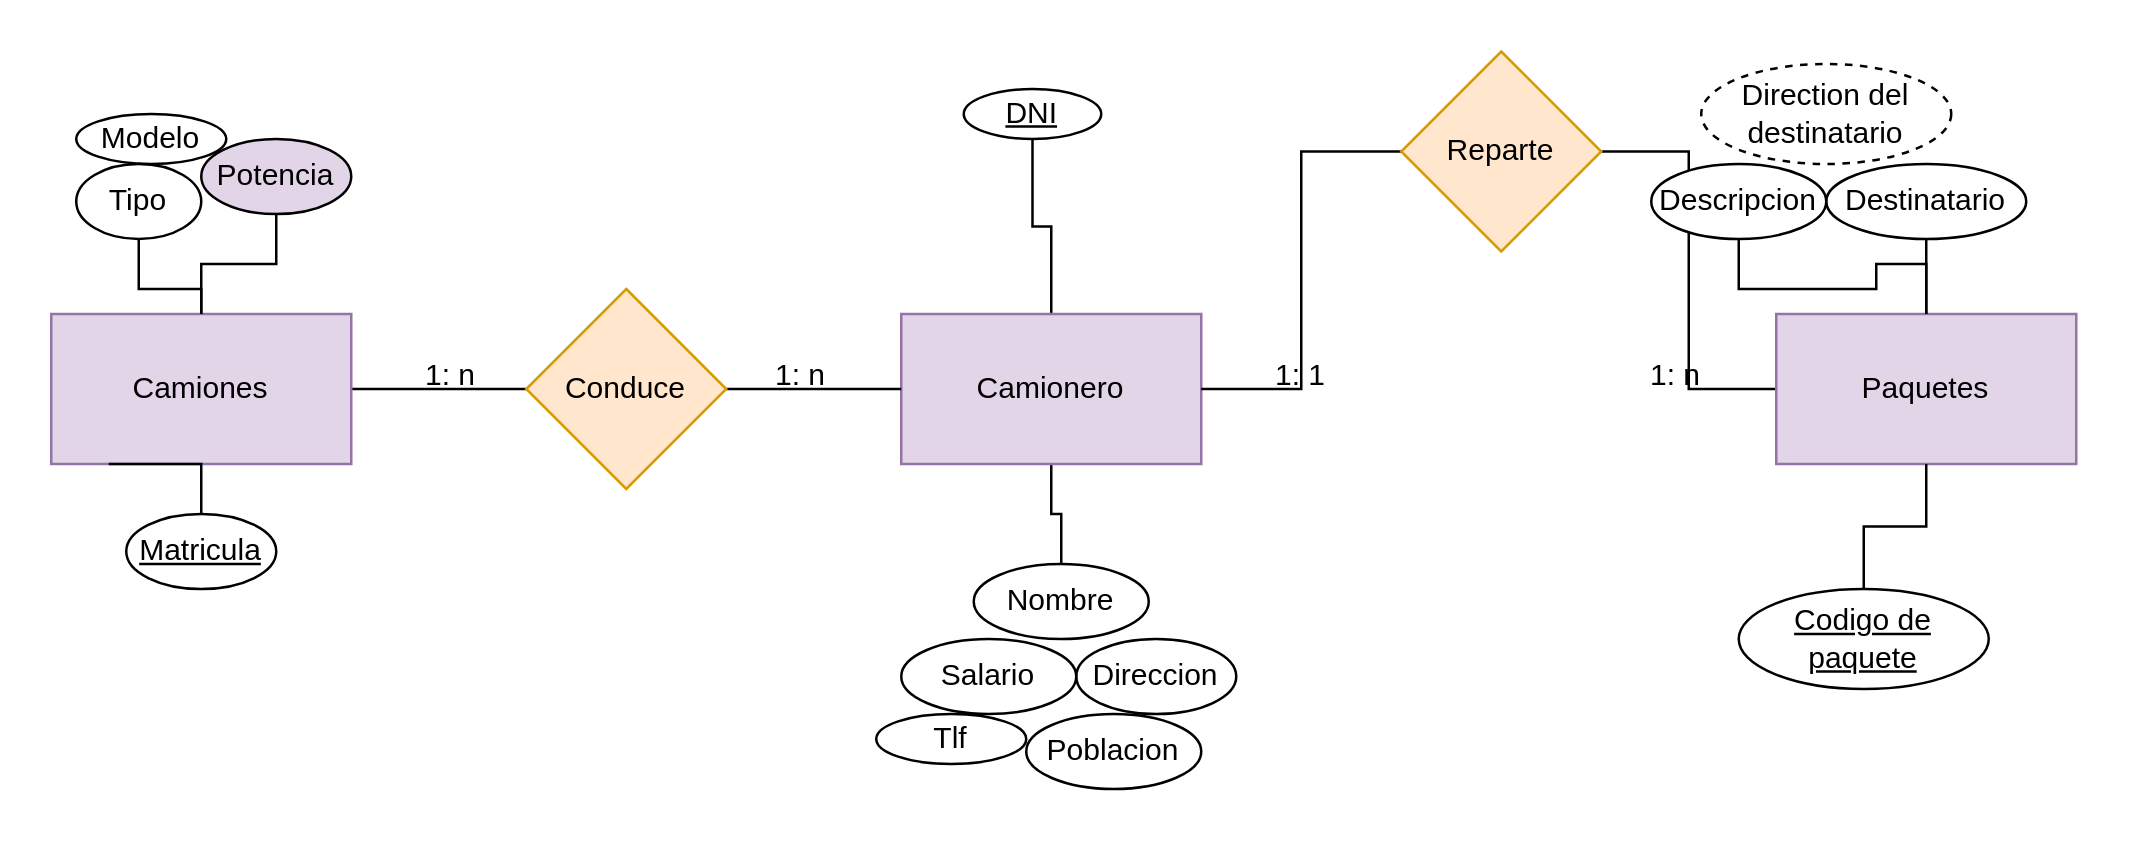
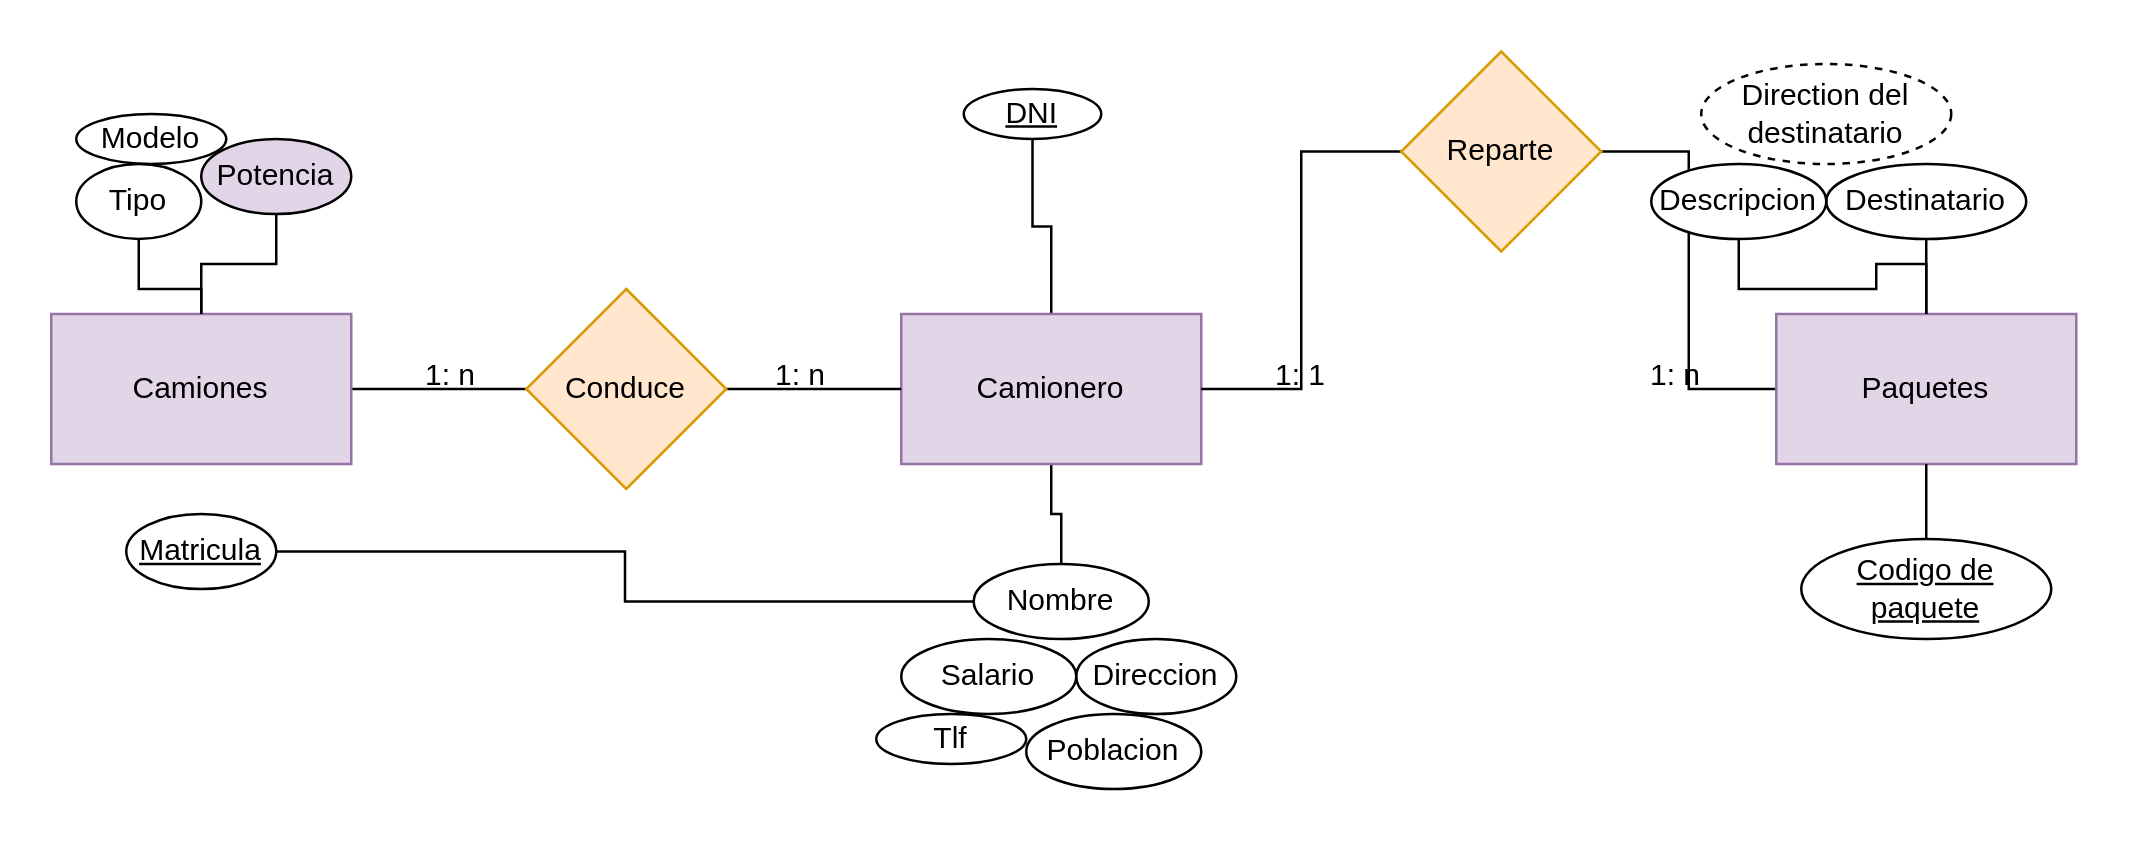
(180, 464) -> (625, 576)
(1864, 639) -> (1926, 589)
